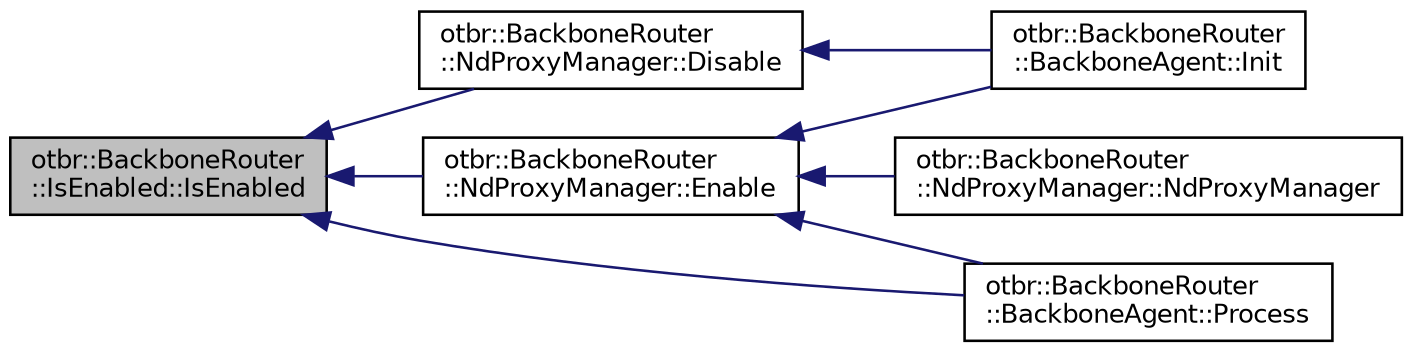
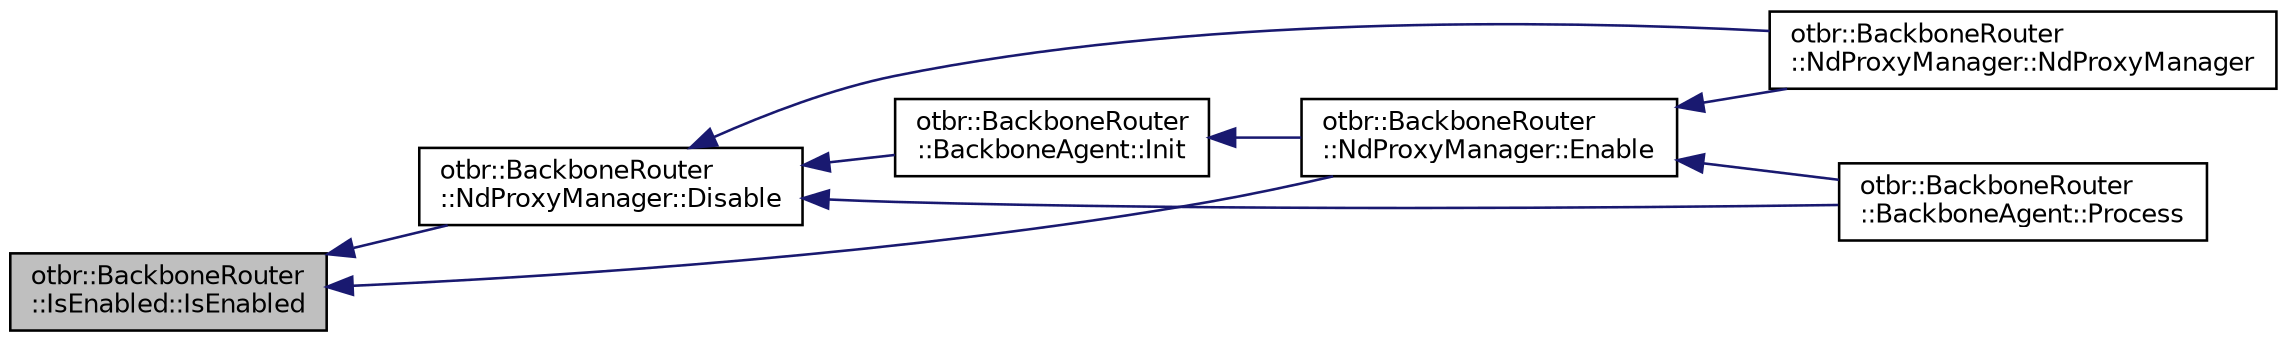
none -> (1235, 33)
(897, 109) -> (1268, 138)
(645, 271) -> (1334, 208)
